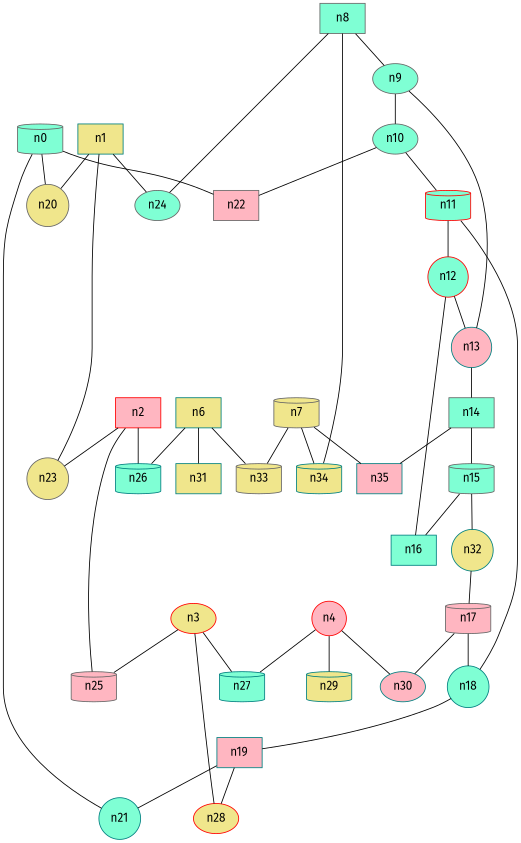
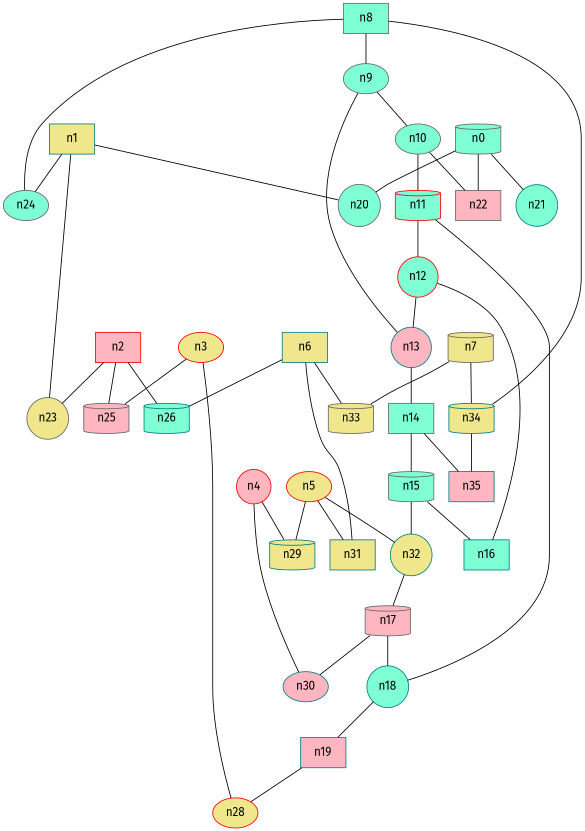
(48, 205) -> (359, 205)
(338, 445) -> (472, 453)
none -> (309, 487)
(242, 687) -> none
(177, 787) -> none
